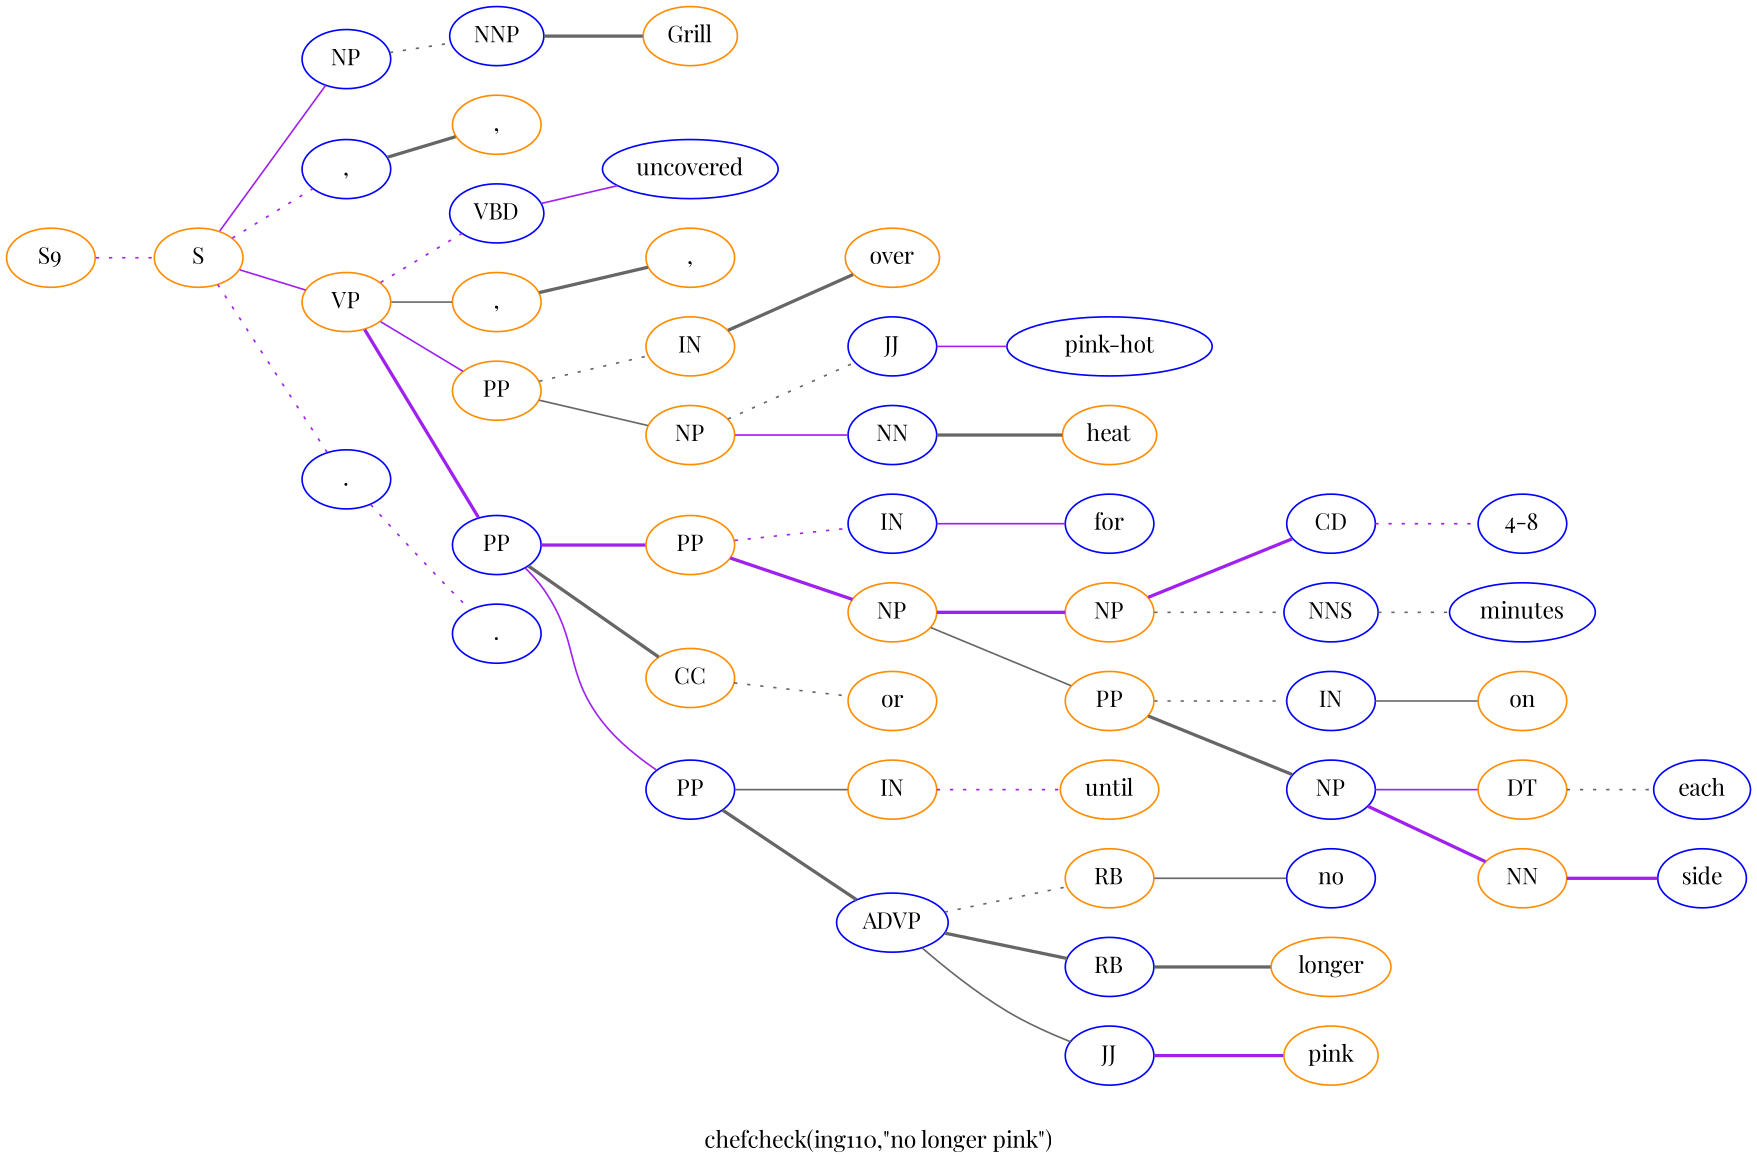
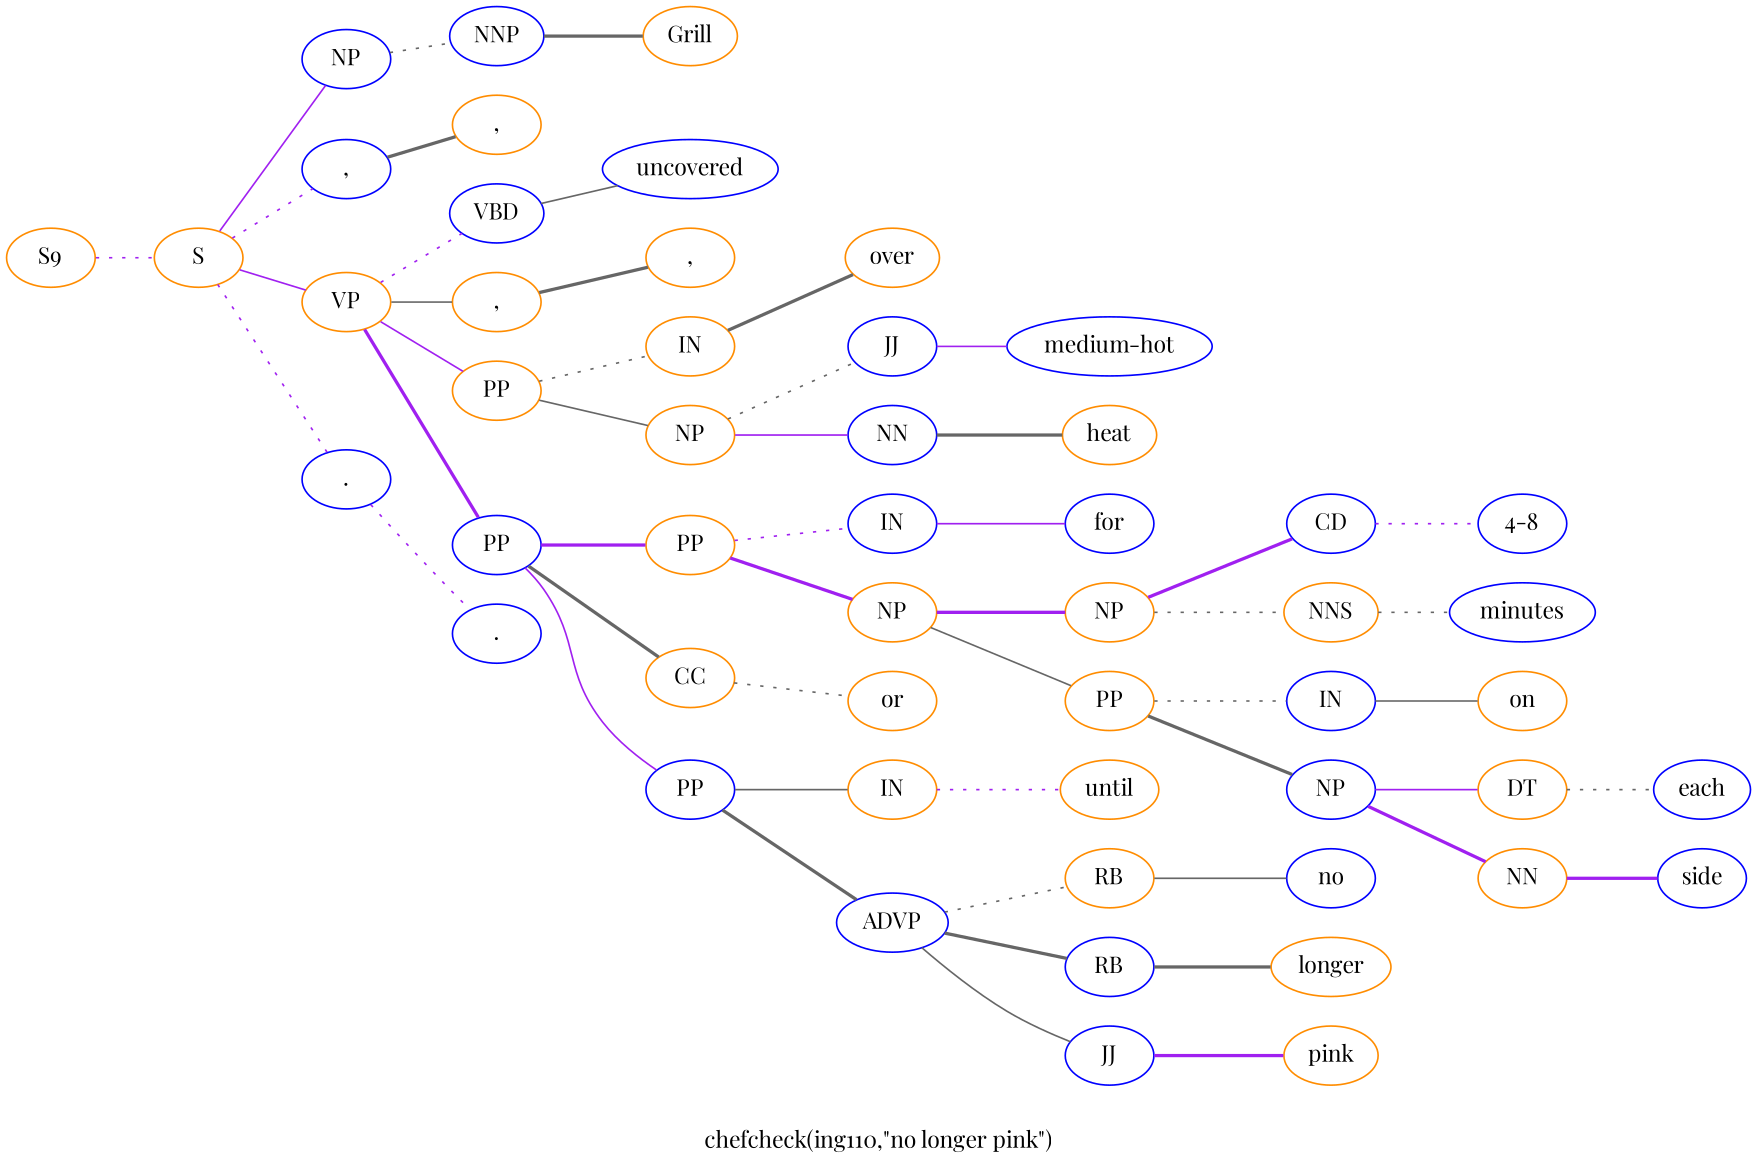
(579, 195) -> (579, 195)
(1110, 346) -> (1110, 346)
(1331, 612) -> (1331, 612)
